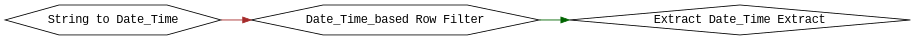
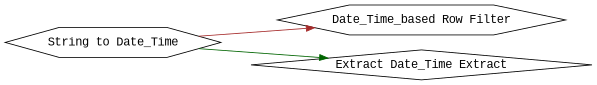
(550, 20) -> (259, 53)
